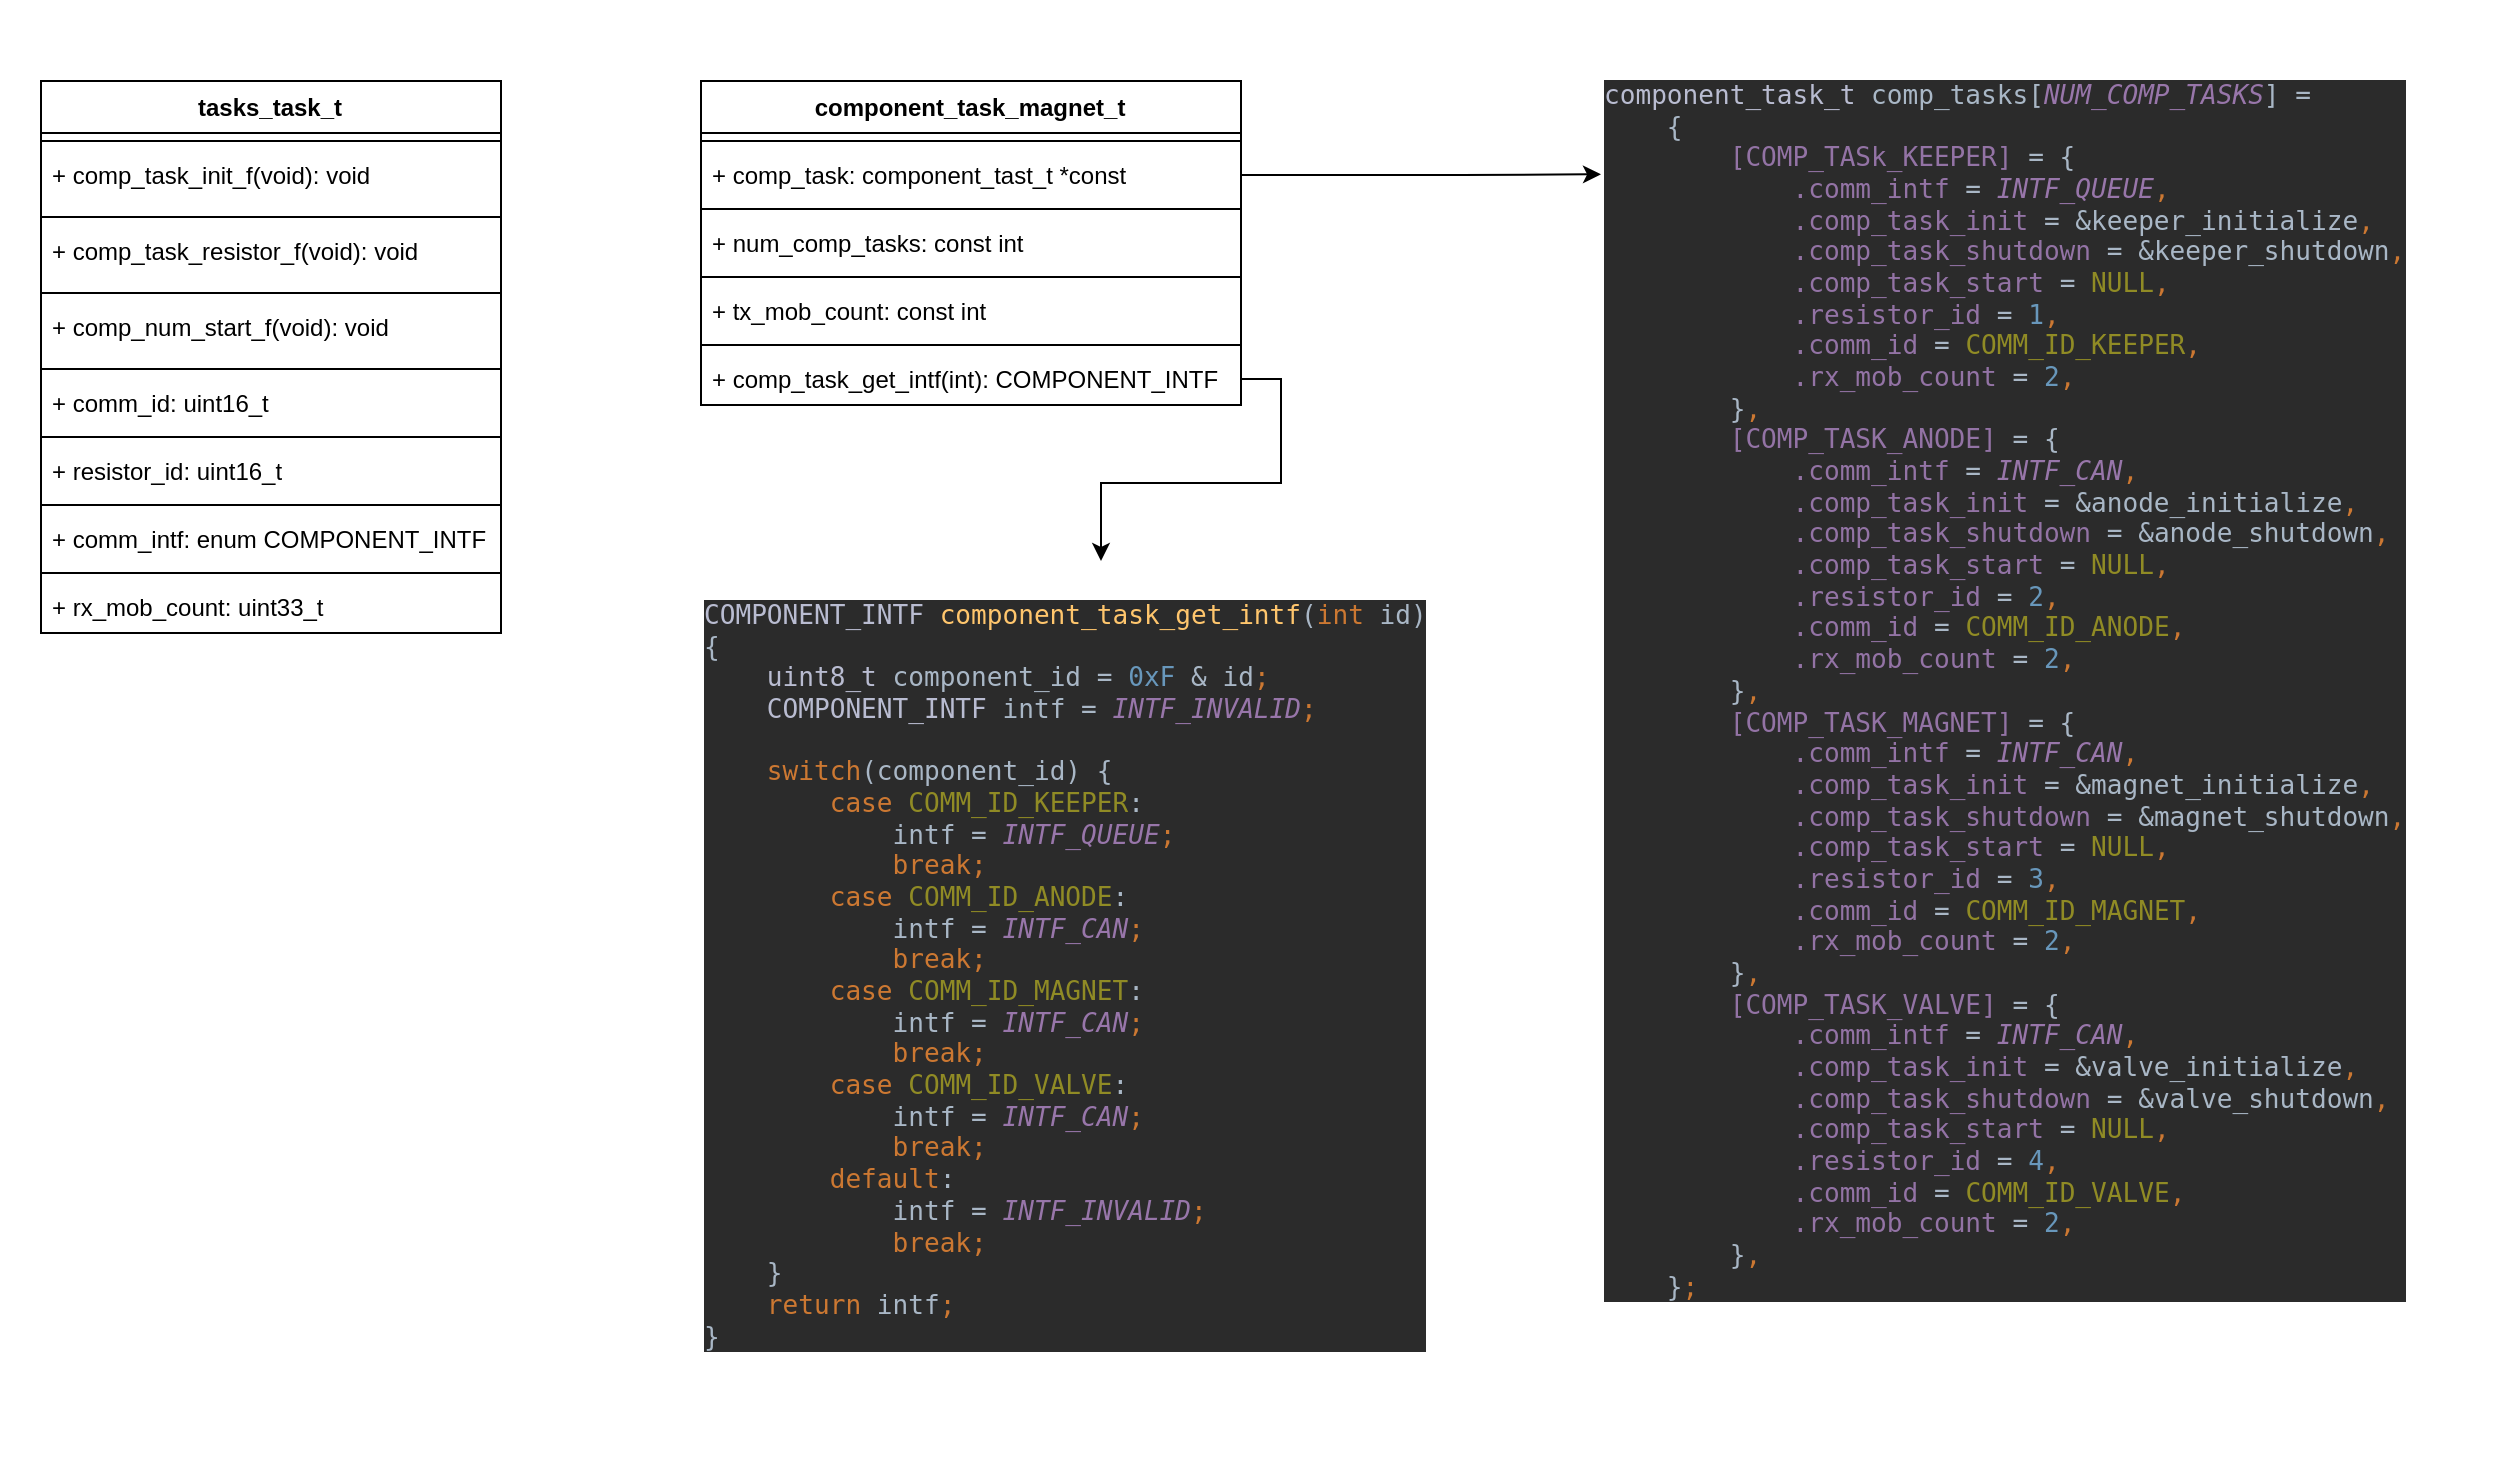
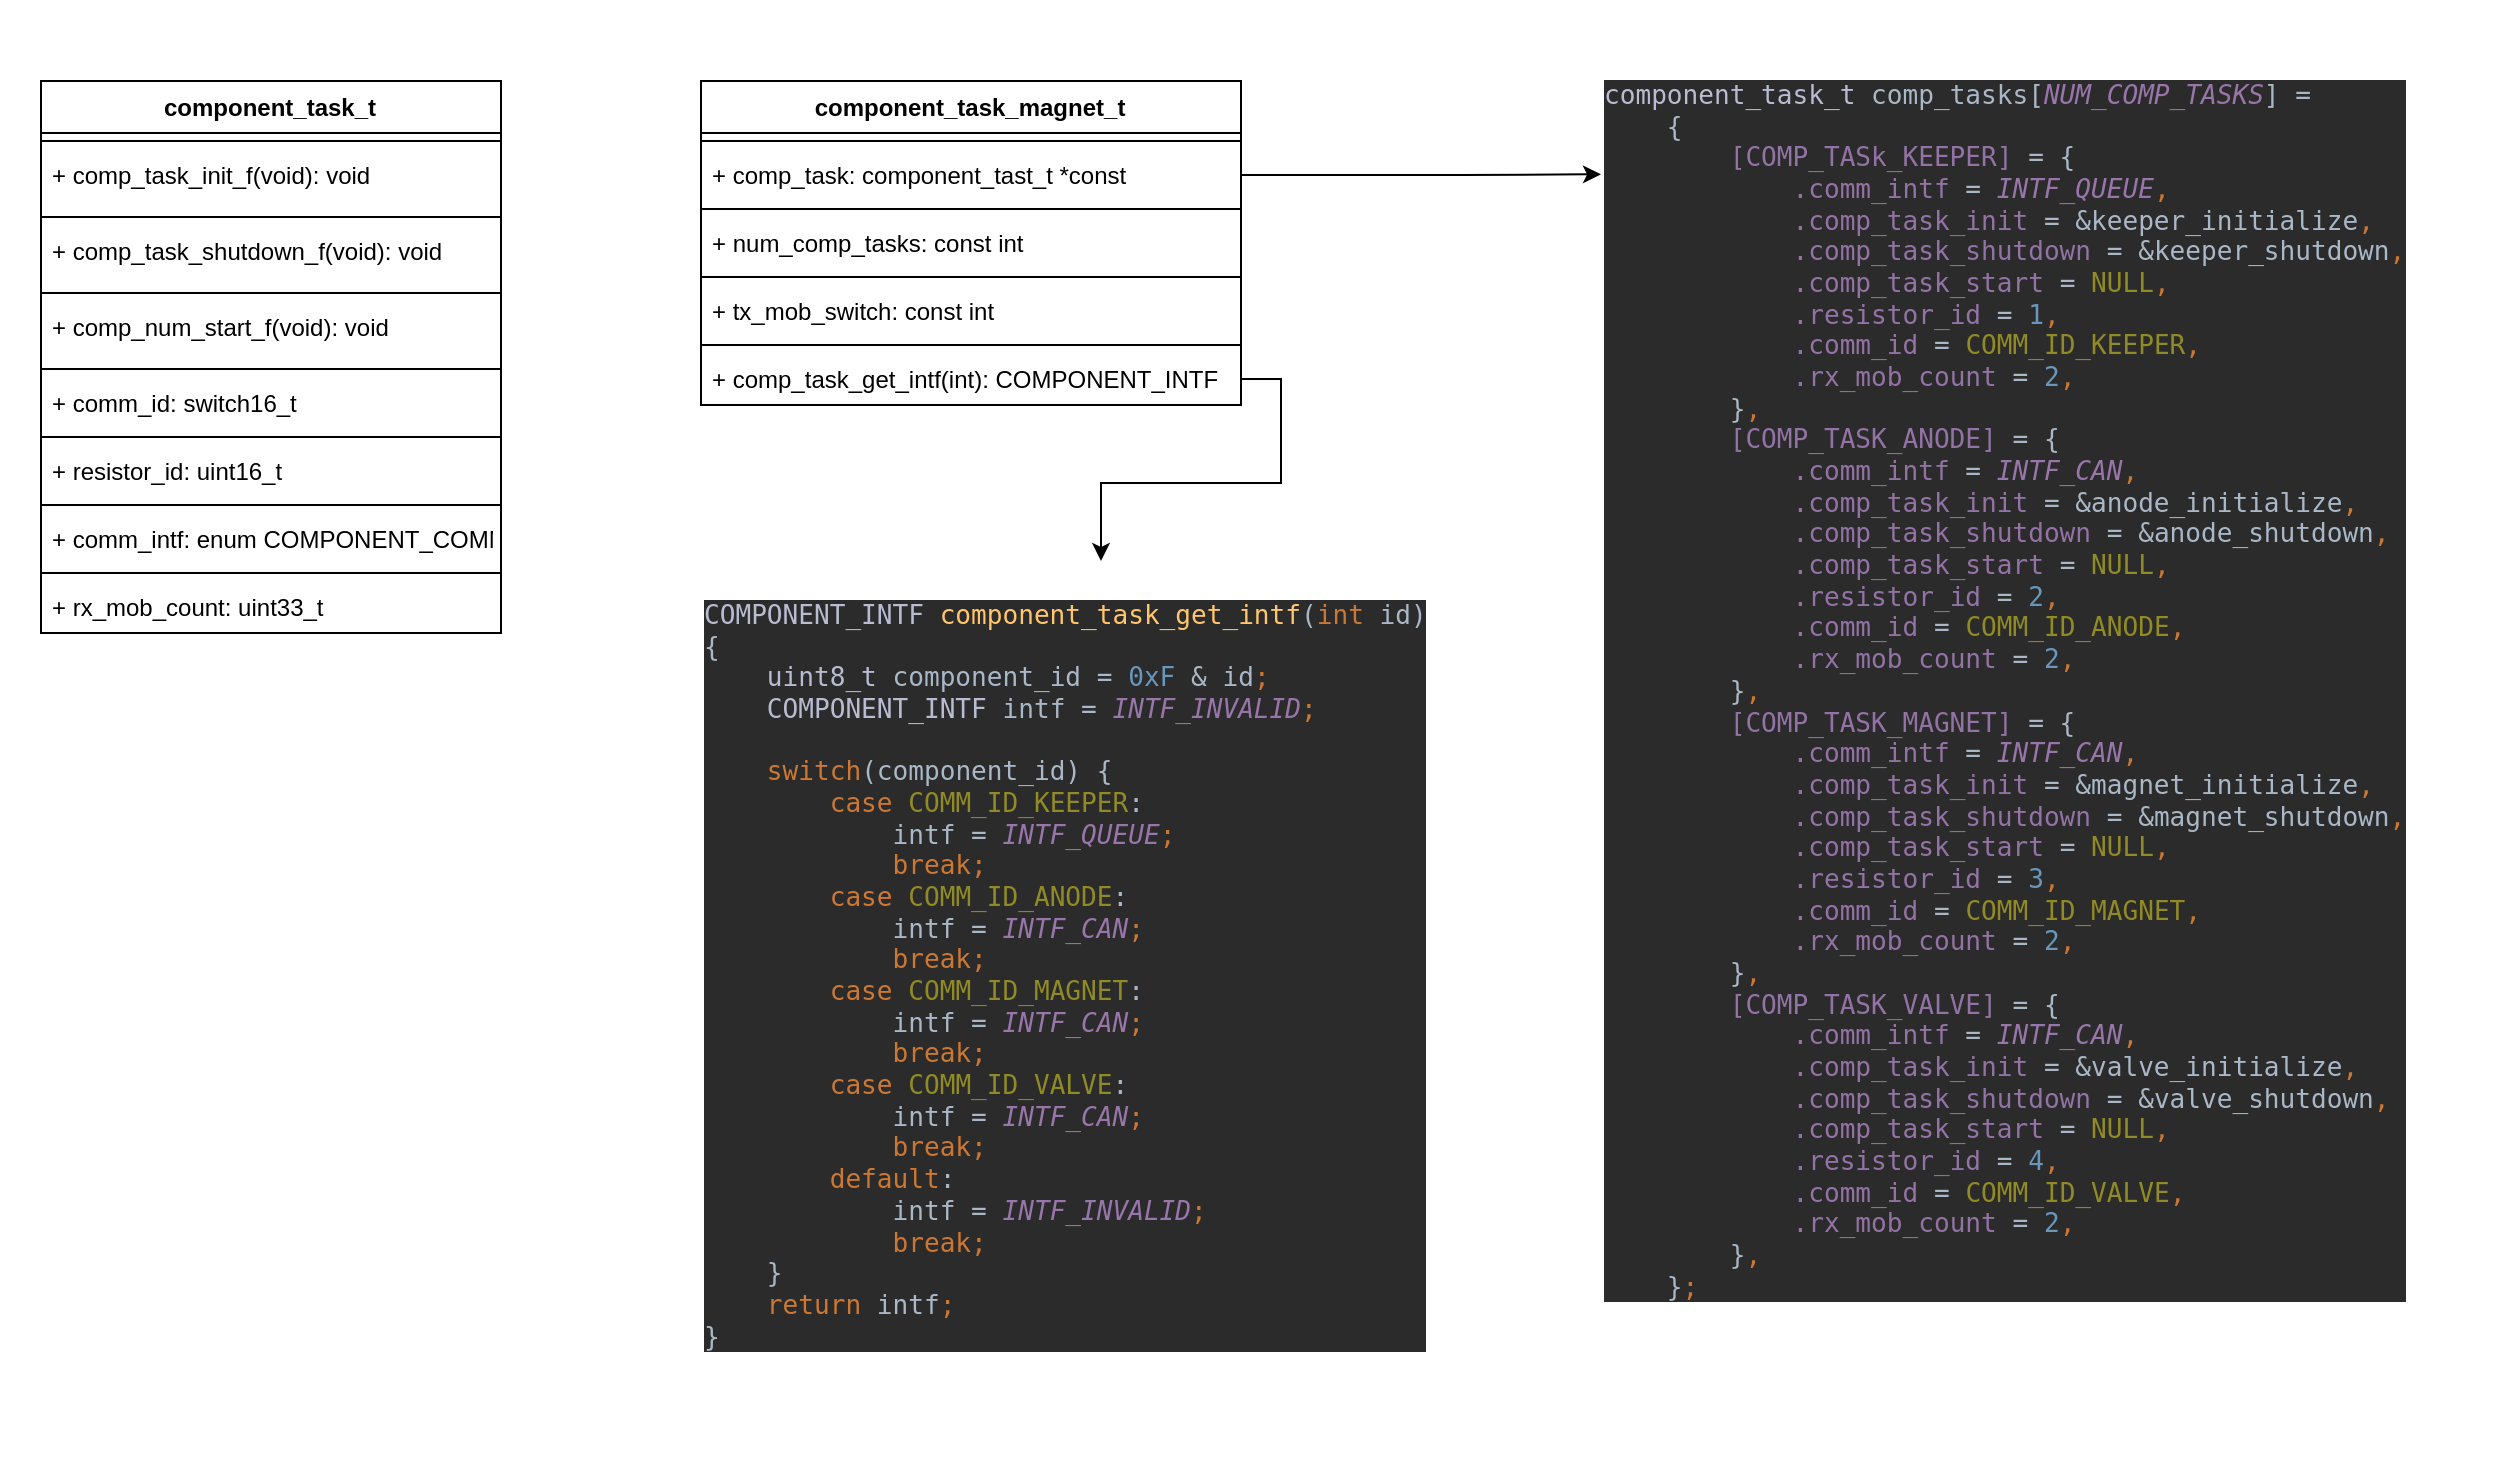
(270, 108) -> (270, 108)
(262, 252) -> (265, 252)
(864, 312) -> (868, 312)
(164, 404) -> (178, 404)
(251, 540) -> (251, 540)
